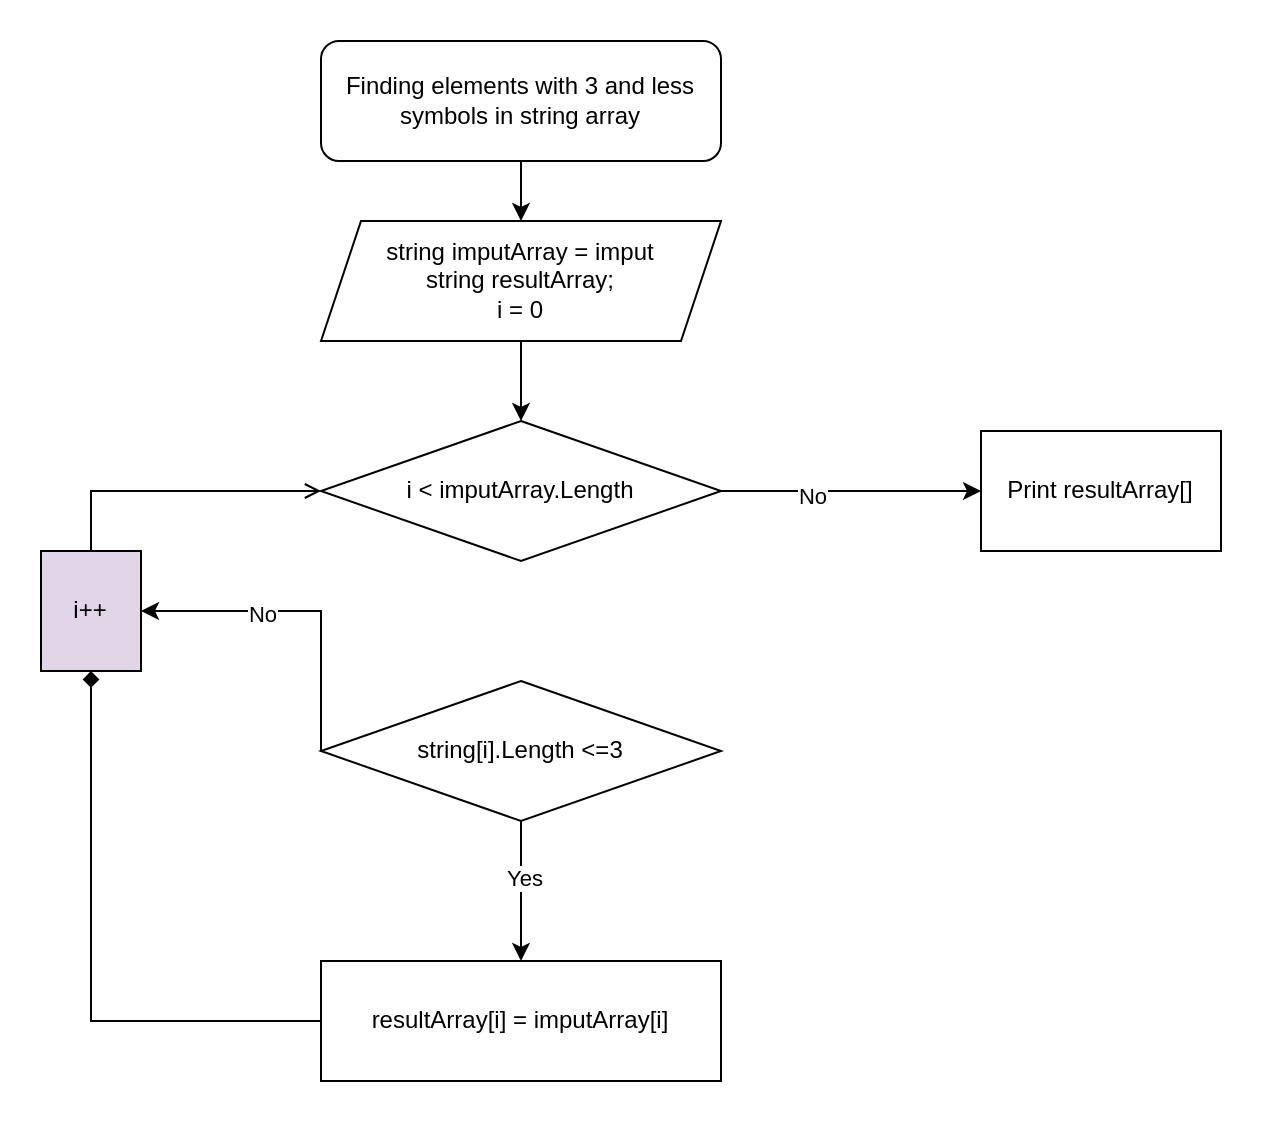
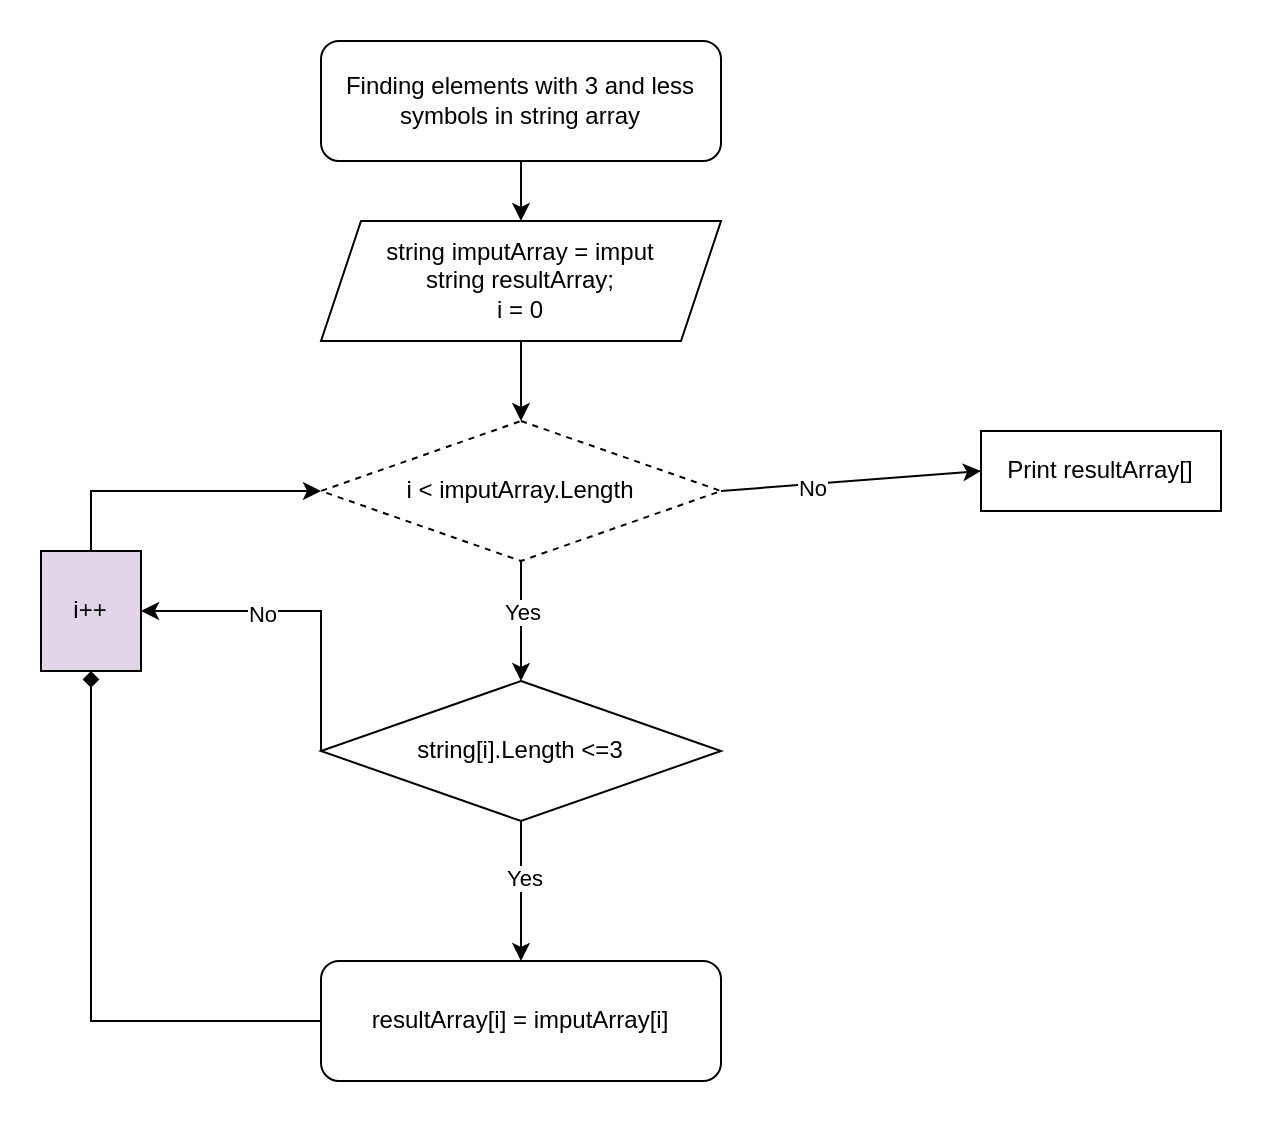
(309, 491) -> (306, 491)
(521, 491) -> (521, 491)
(1101, 491) -> (1101, 471)
none -> (521, 614)
(521, 1021) -> (521, 1021)
